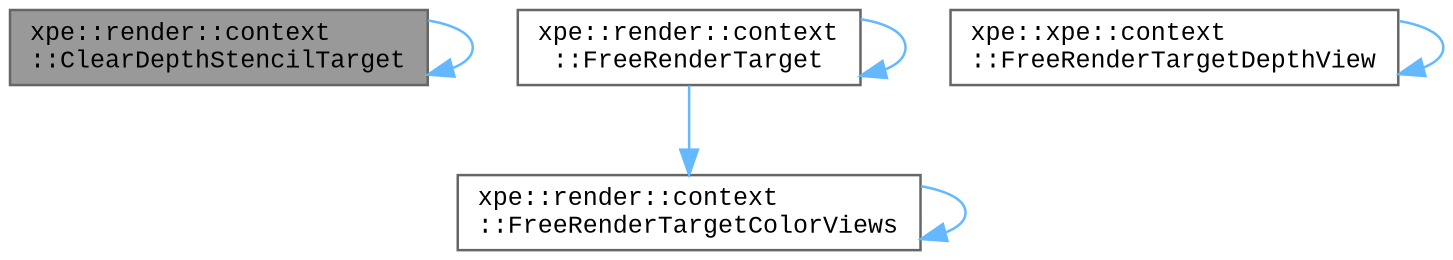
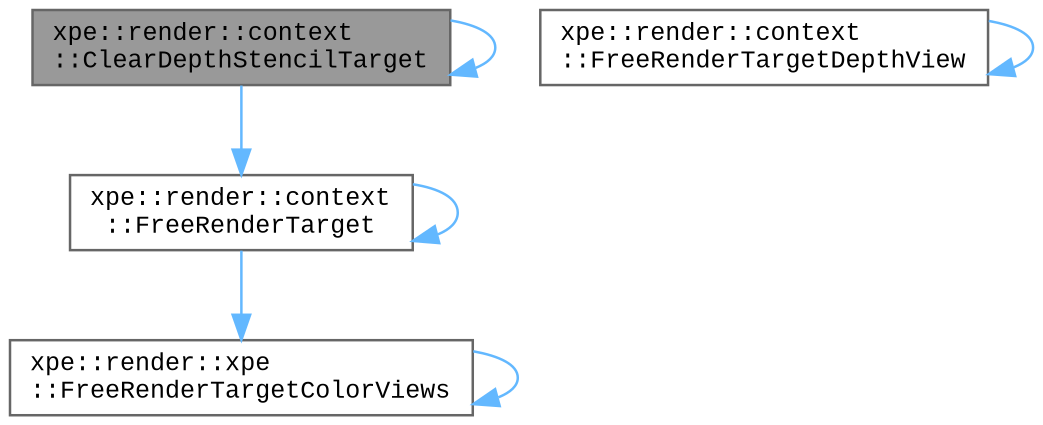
(1174, 48) -> (764, 48)
none -> (241, 117)
(689, 213) -> (241, 378)
